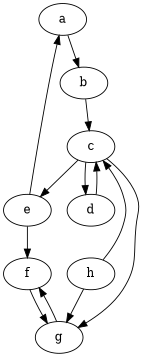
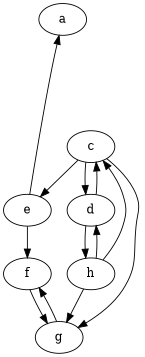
(84, 83) -> none
none -> (85, 237)
none -> (97, 246)
